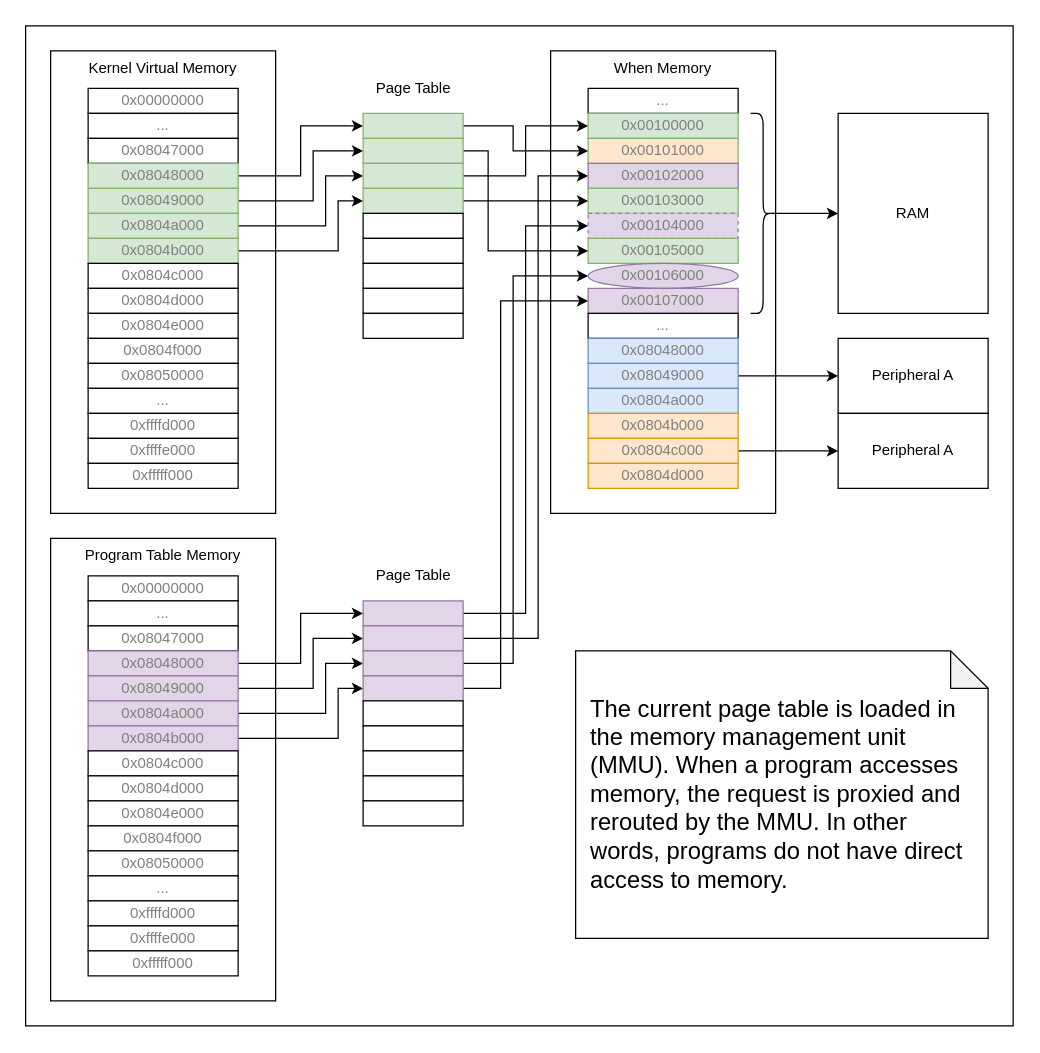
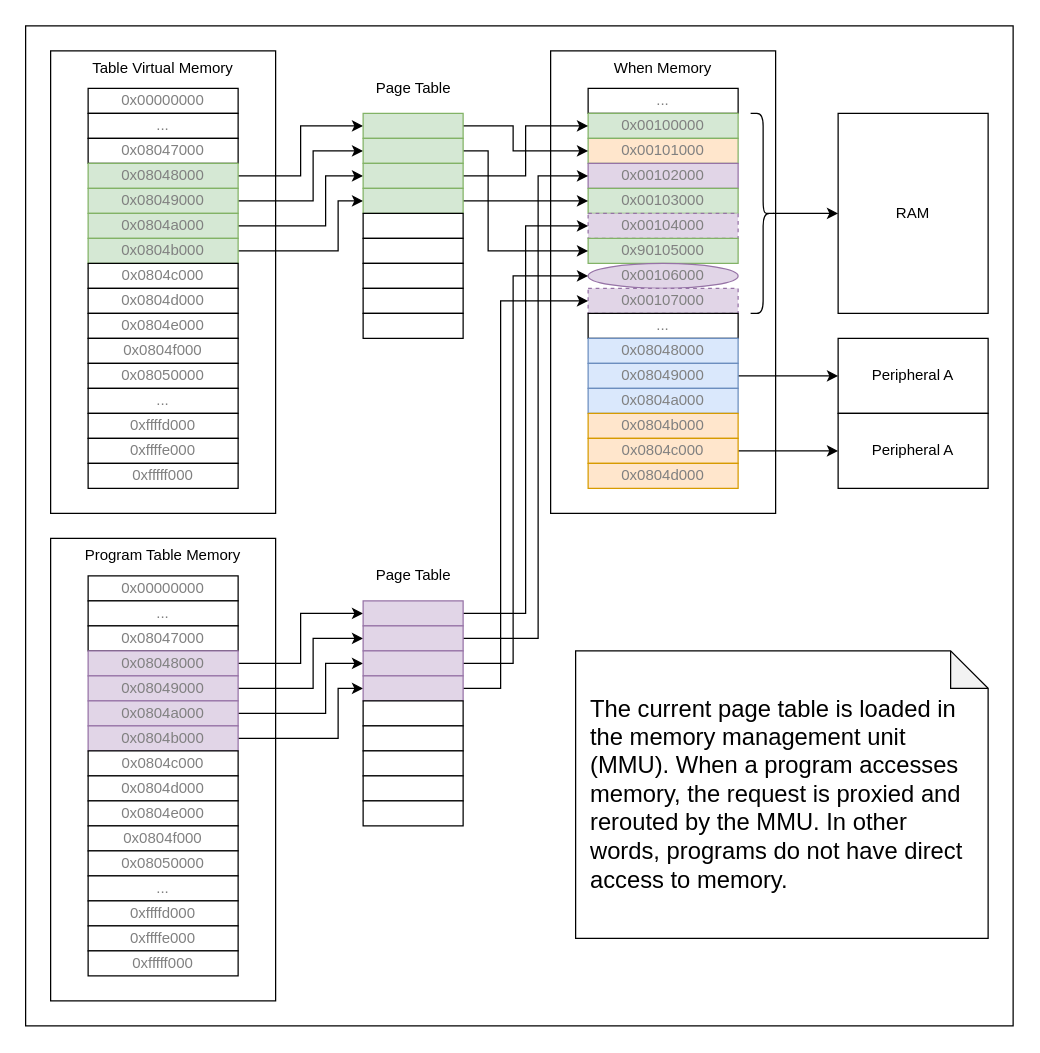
(163, 68) -> (163, 68)
(663, 251) -> (663, 251)
(663, 301) -> (663, 301)
